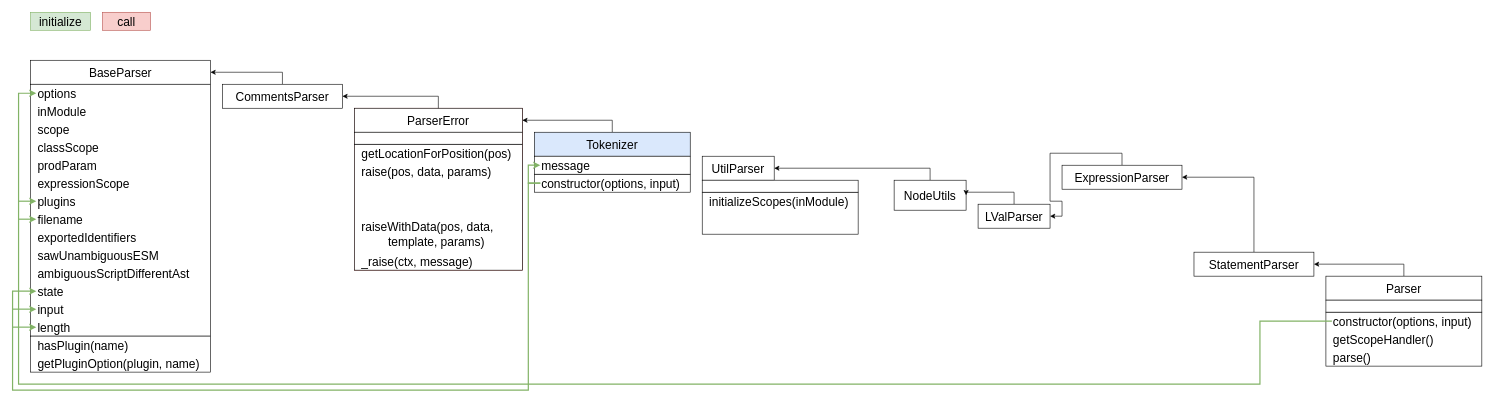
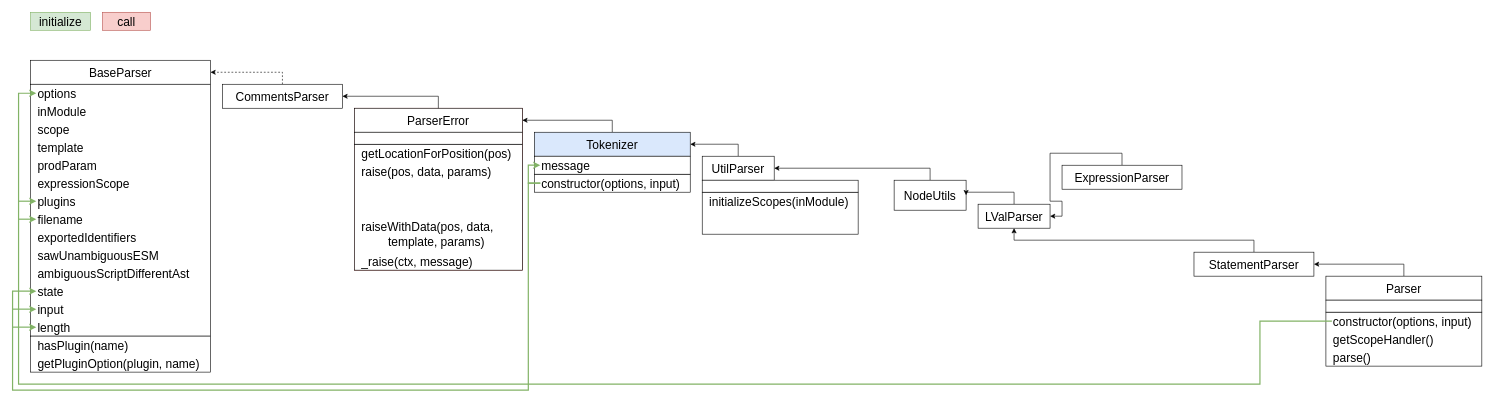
(254, 72) -> (254, 72)
none -> (738, 144)
(70, 147) -> (63, 147)
(1254, 177) -> (1014, 233)
